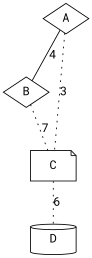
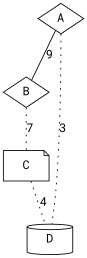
(53, 55) -> (49, 55)
(60, 92) -> (59, 129)
(57, 203) -> (44, 203)
